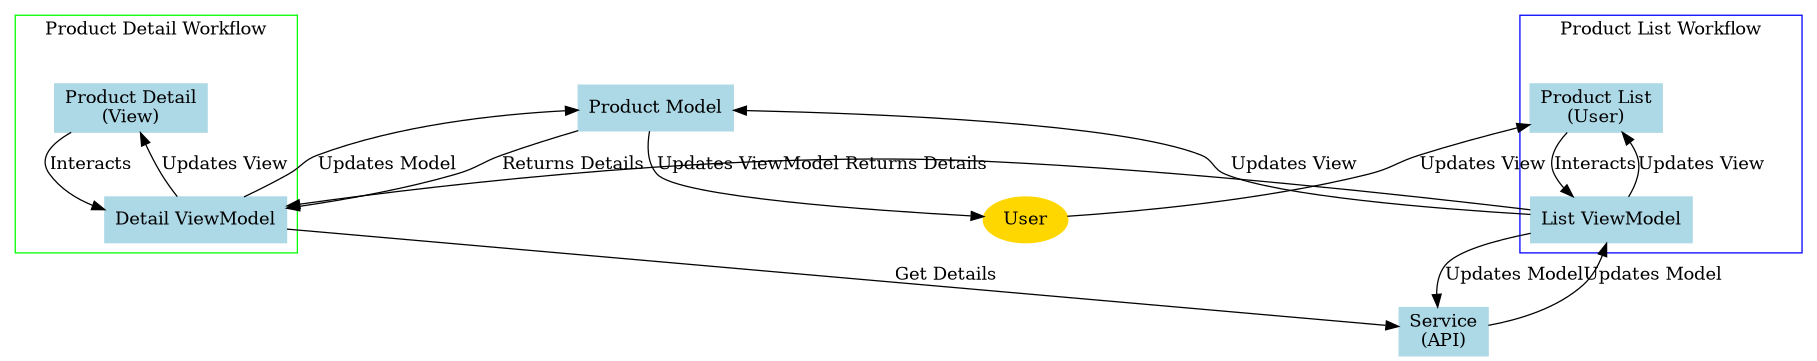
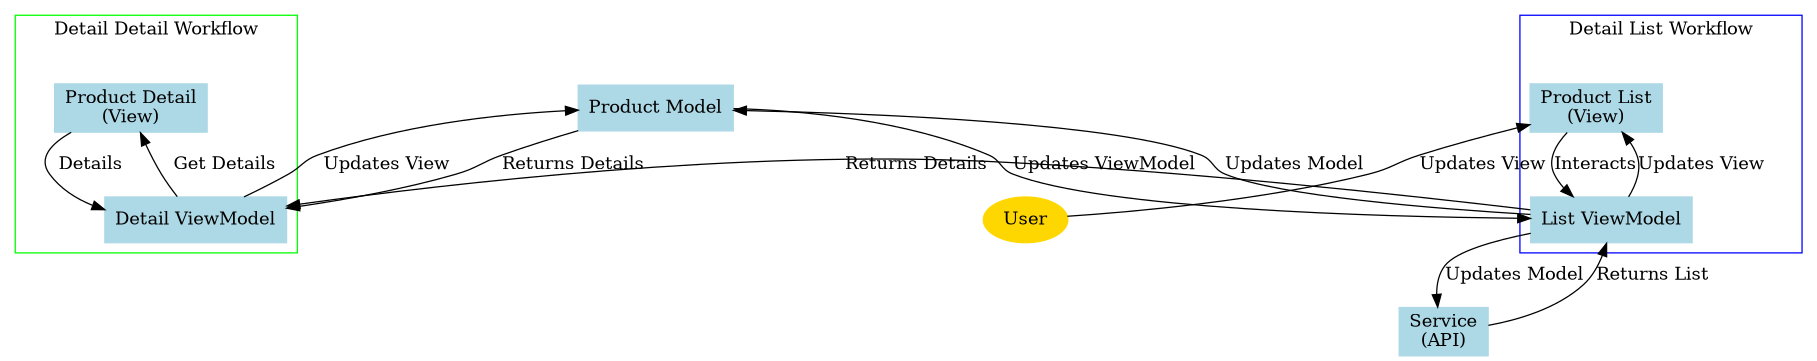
(156, 30) -> (156, 30)
(1661, 30) -> (1661, 30)
(1596, 108) -> (1596, 108)
(91, 165) -> (91, 165)
(225, 165) -> (225, 165)
(387, 165) -> (387, 165)
(1294, 165) -> (1294, 165)
(790, 202) -> (1118, 197)
(1653, 275) -> (1653, 275)
(836, 277) -> none
